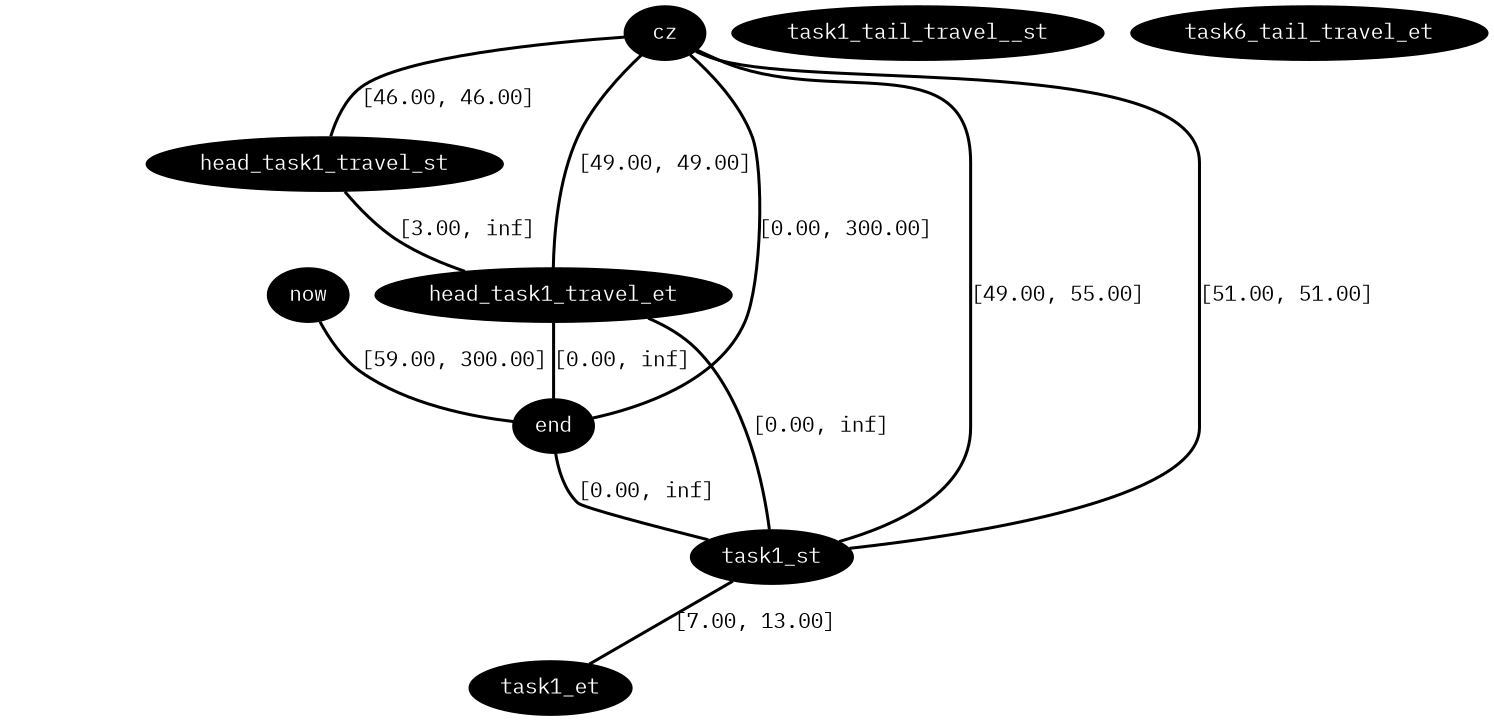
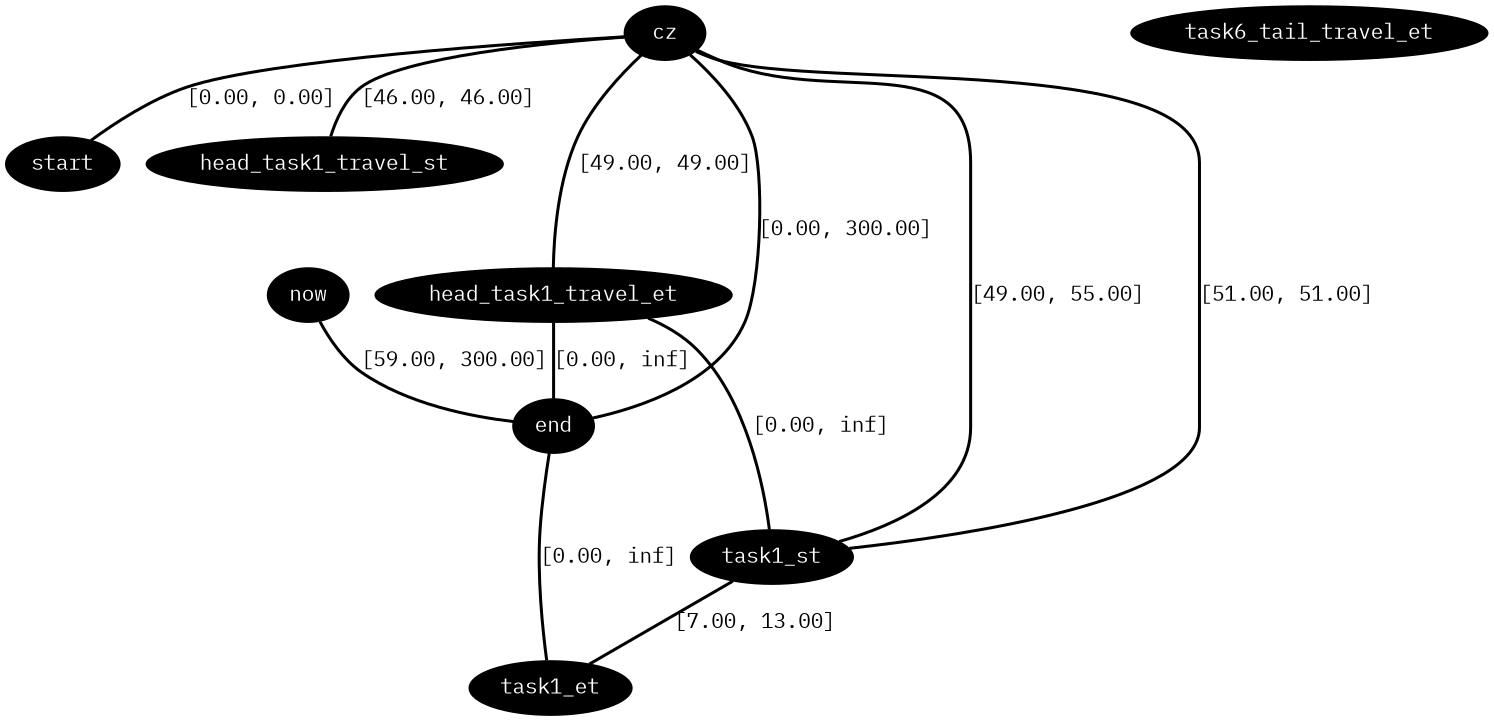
(918, 33) -> none
none -> (63, 164)
(399, 241) -> none
(616, 516) -> (539, 557)
